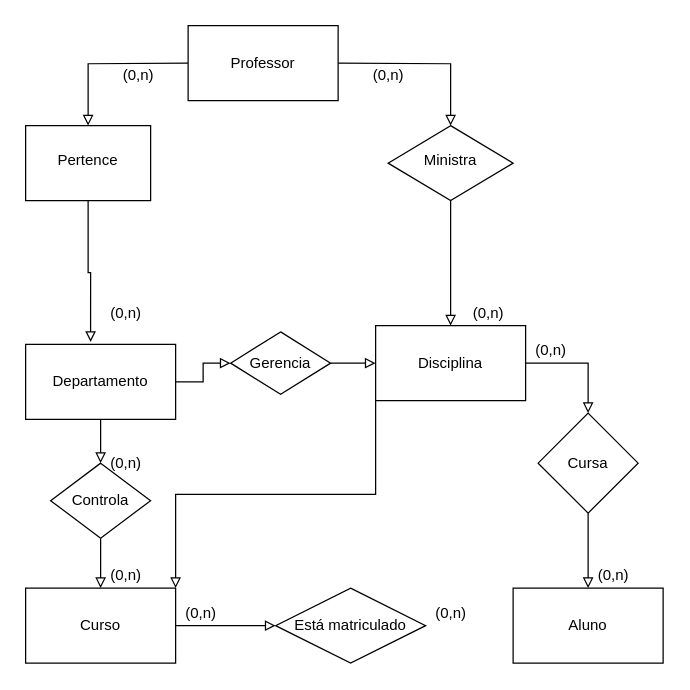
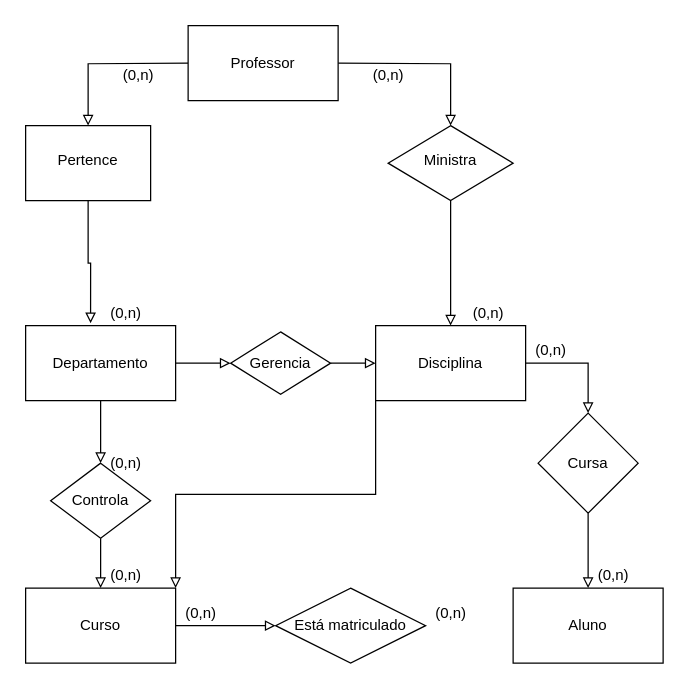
(101, 382) -> (101, 363)
